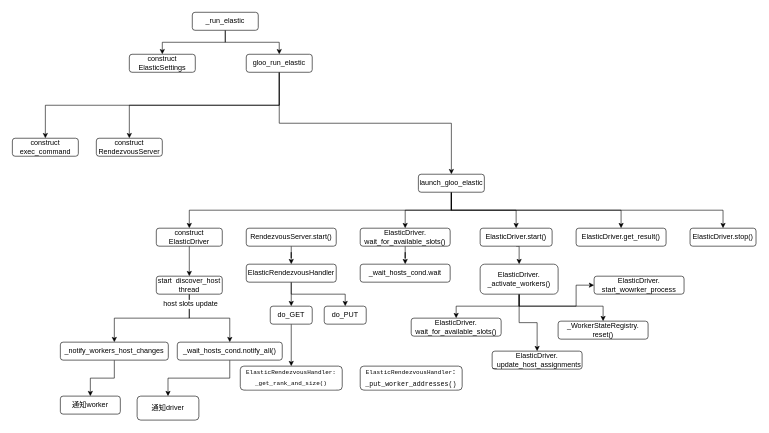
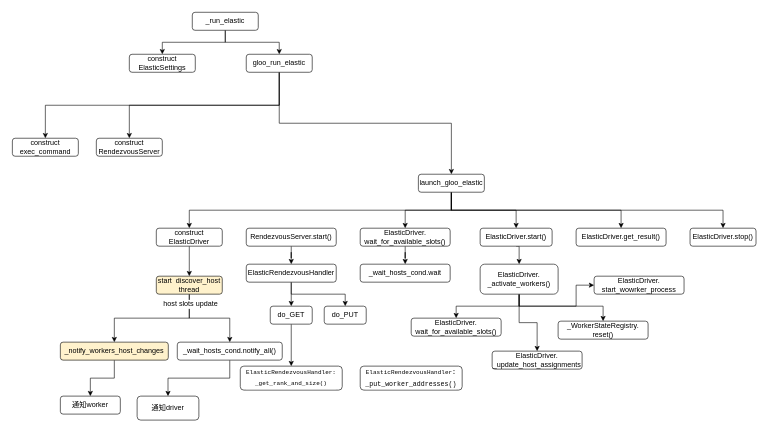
(189, 285) -> (189, 285)
(114, 351) -> (114, 351)
